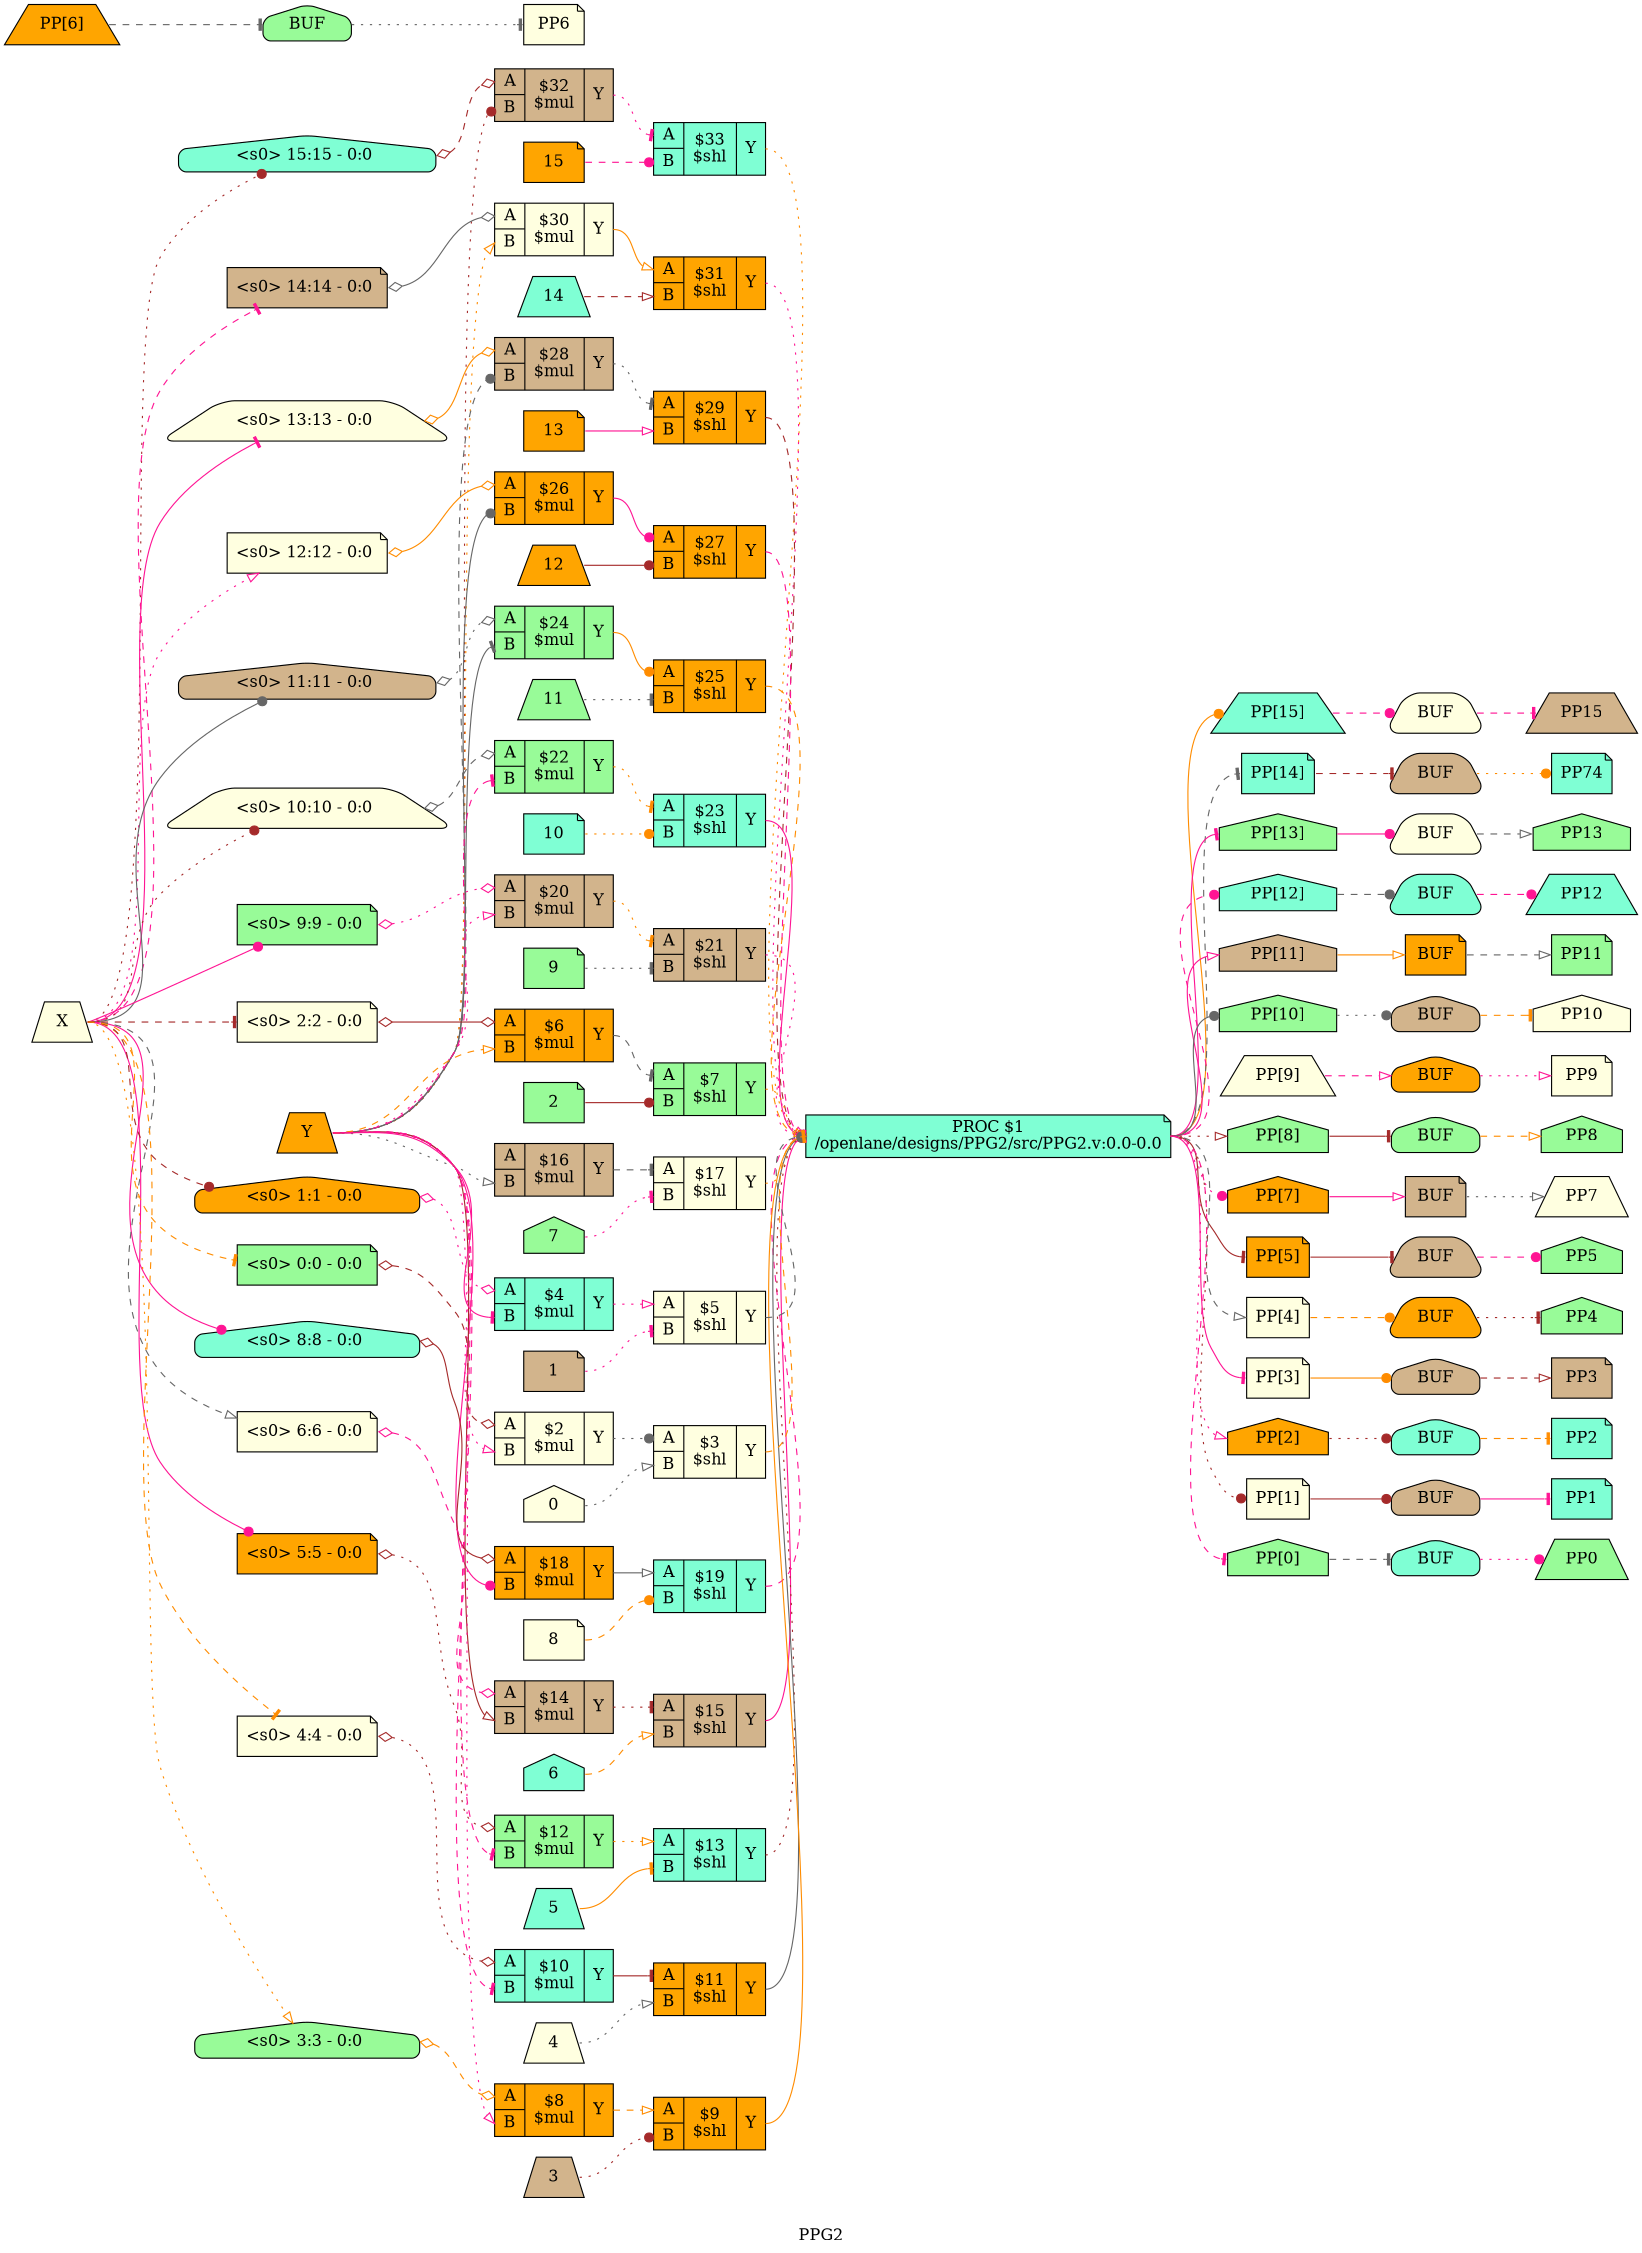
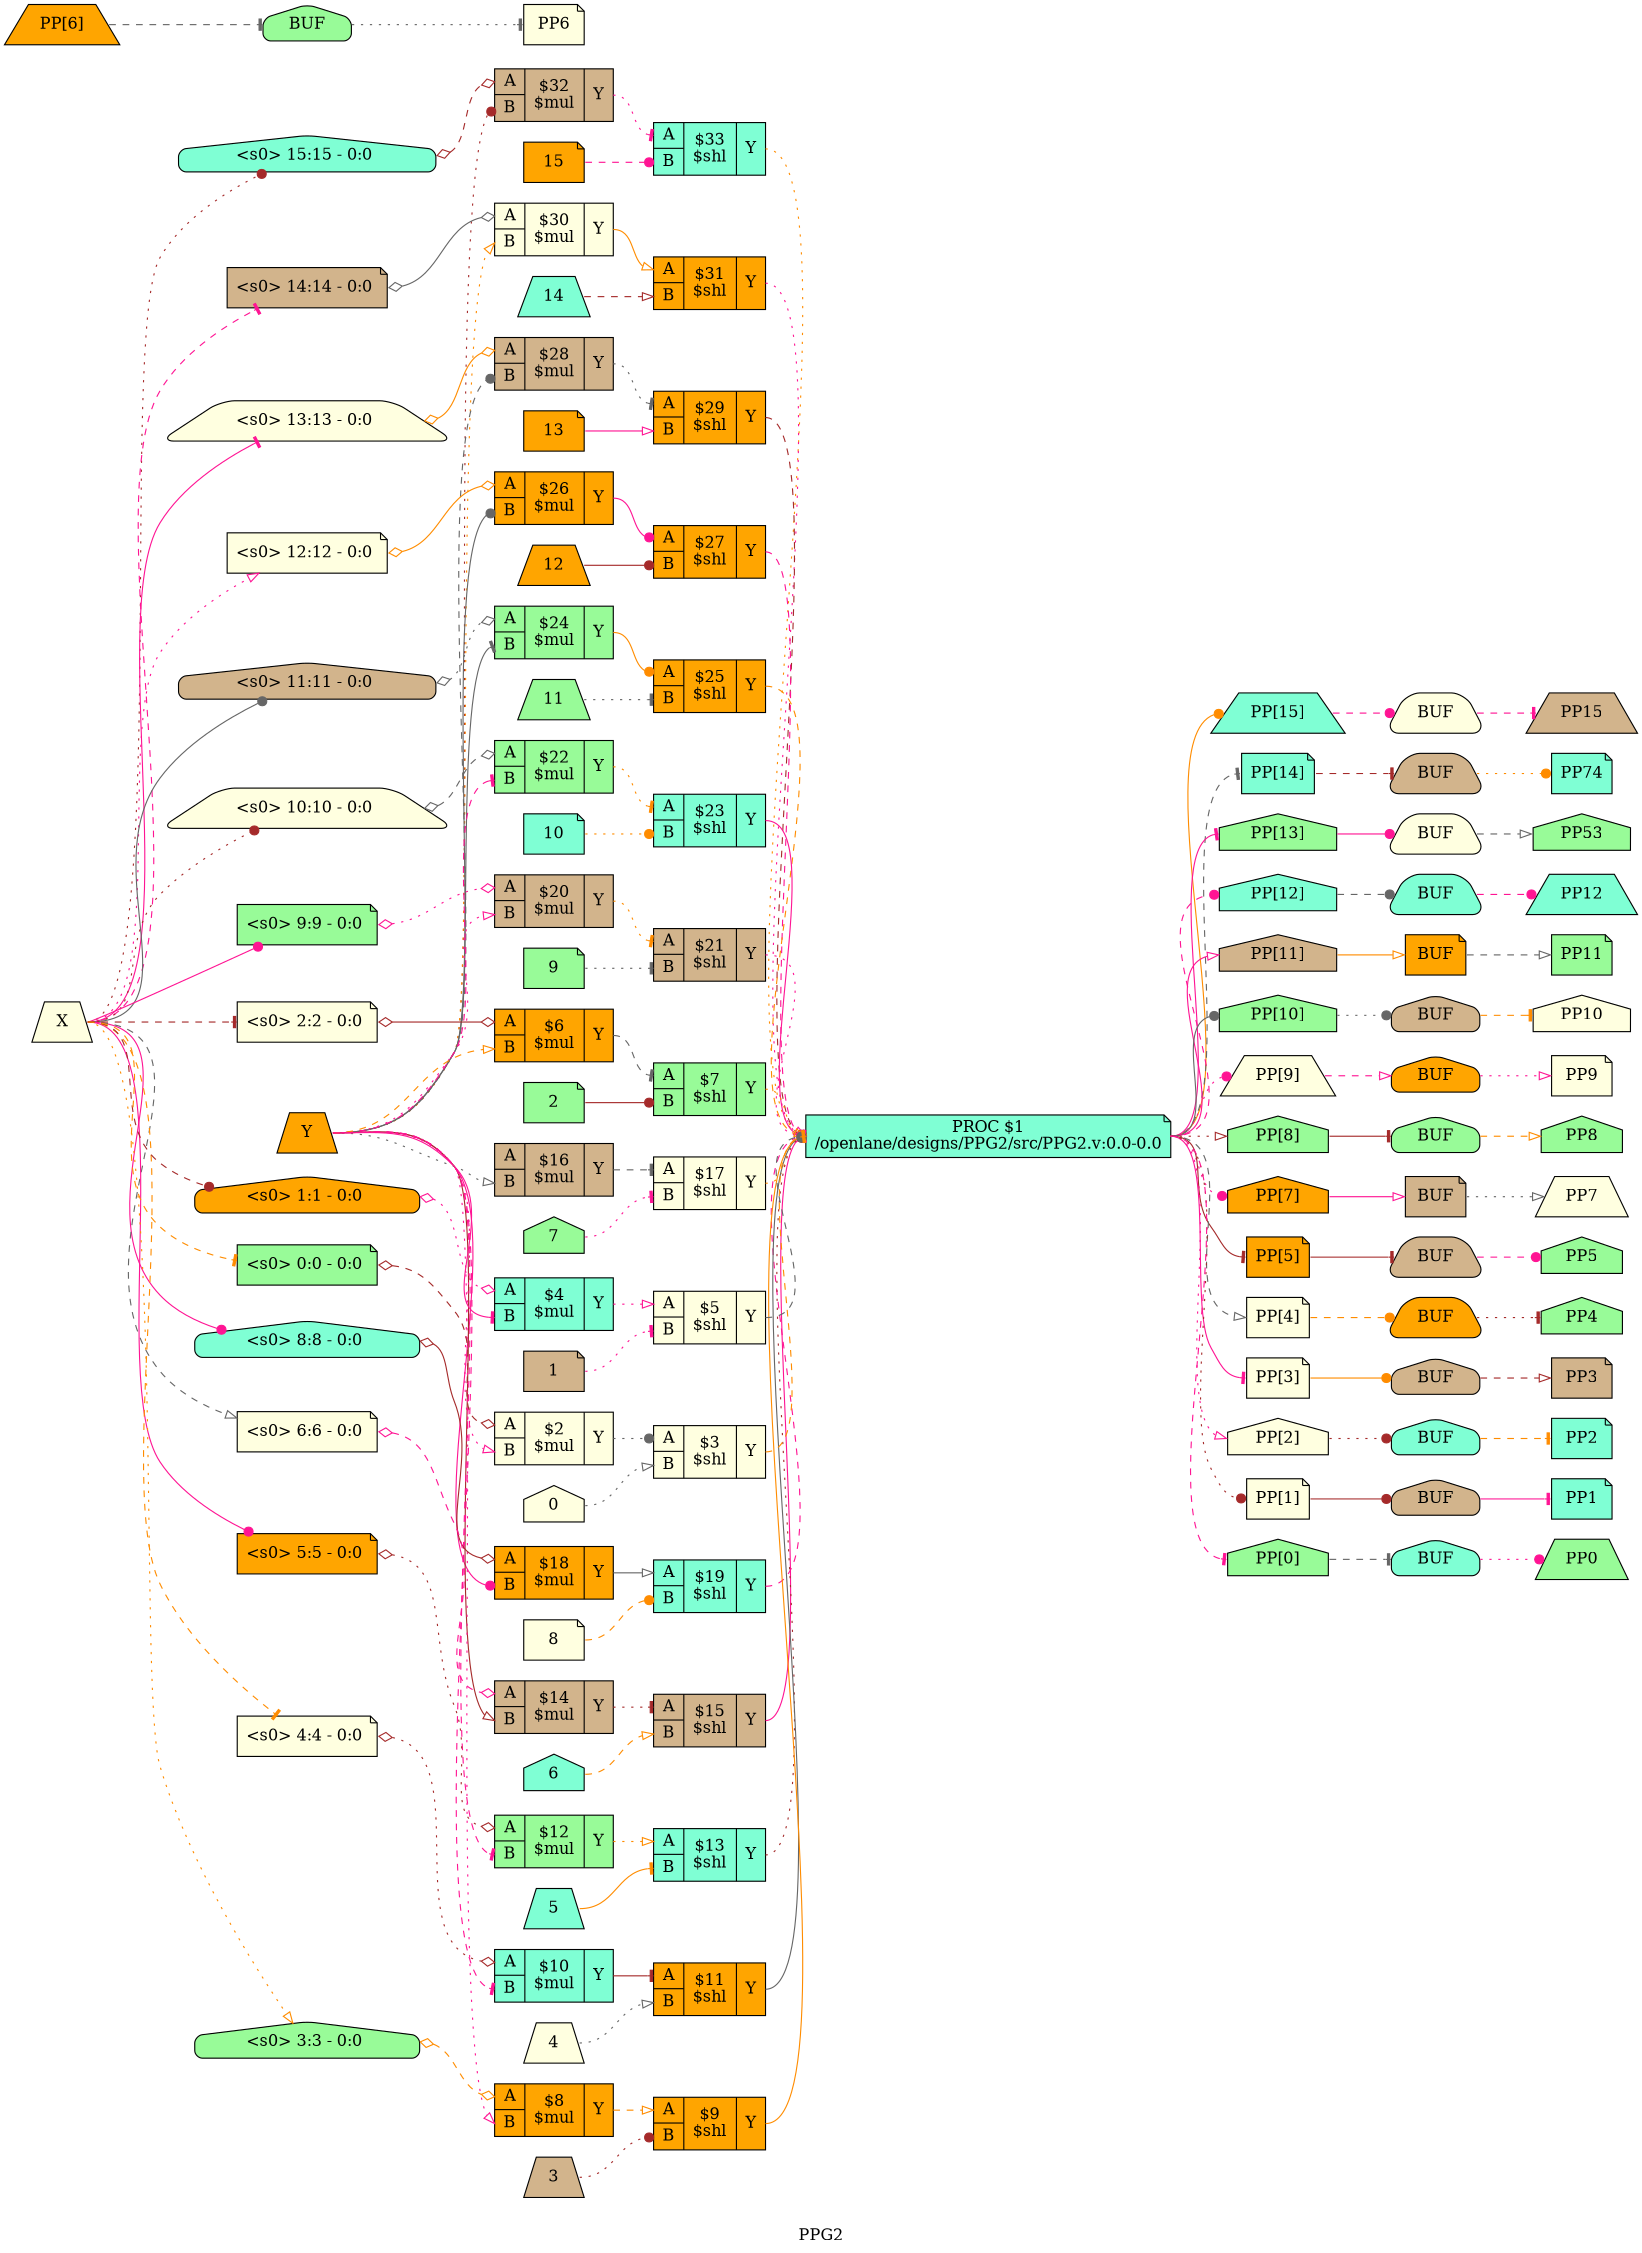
(1582, 834) -> (1582, 834)
none -> (1199, 1110)
(1278, 1438) -> (1278, 1438)
